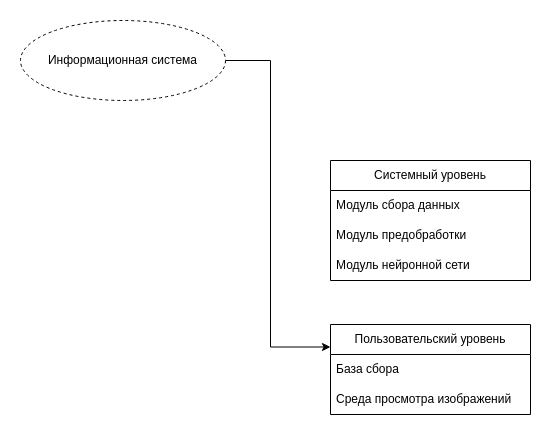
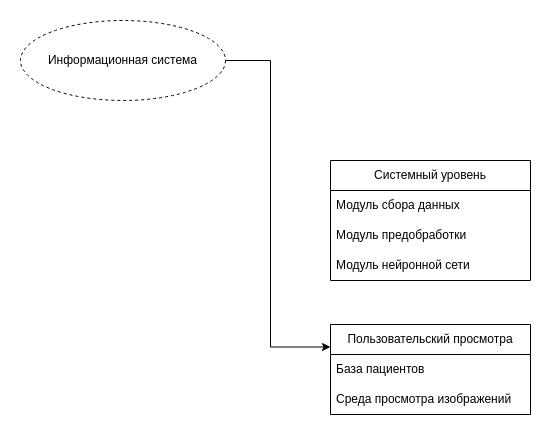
(431, 340) -> (431, 340)
(369, 370) -> (382, 370)
